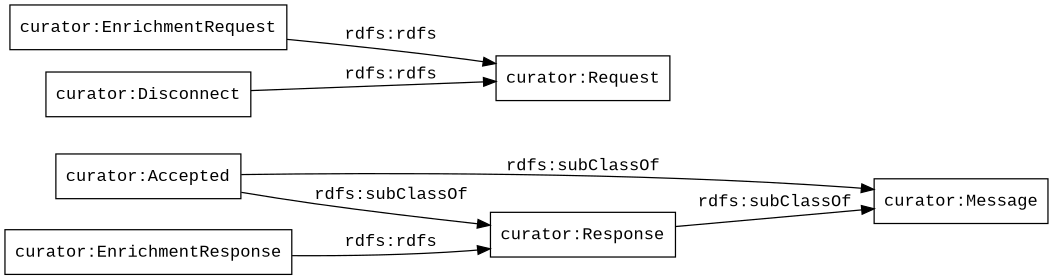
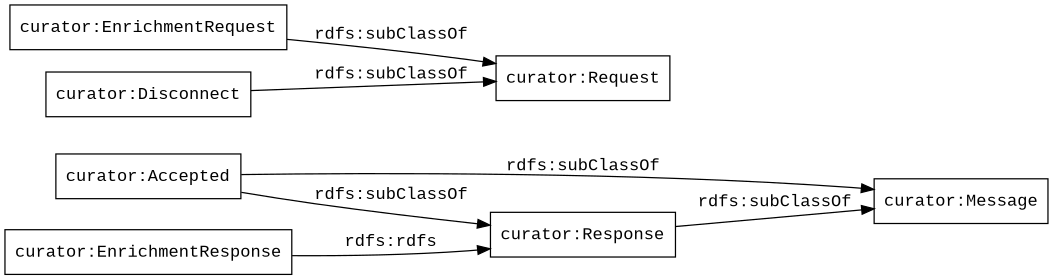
(391, 34) -> (391, 34)
(391, 74) -> (391, 74)
